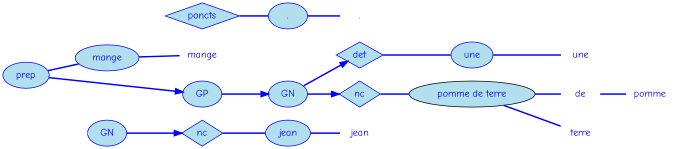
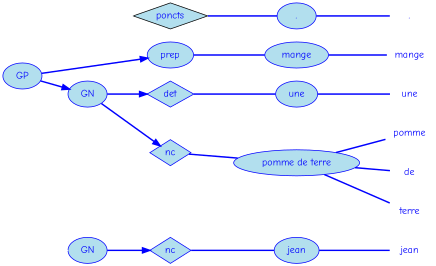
(202, 16) -> (170, 16)
(112, 84) -> (91, 66)
(472, 94) -> (297, 163)
(613, 94) -> (361, 146)
